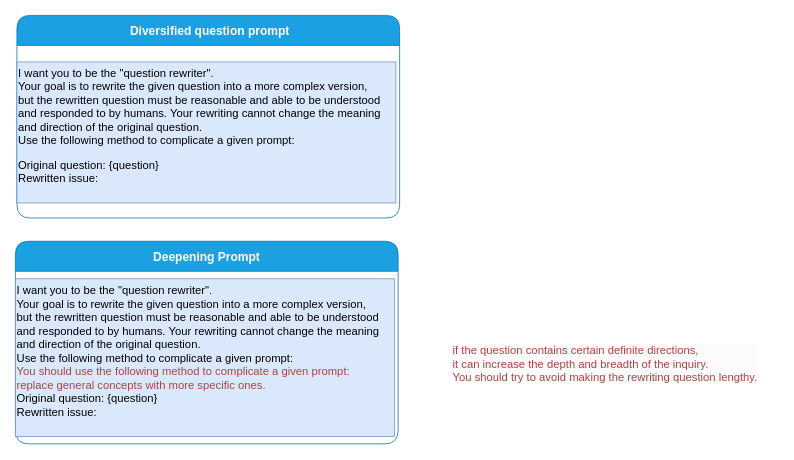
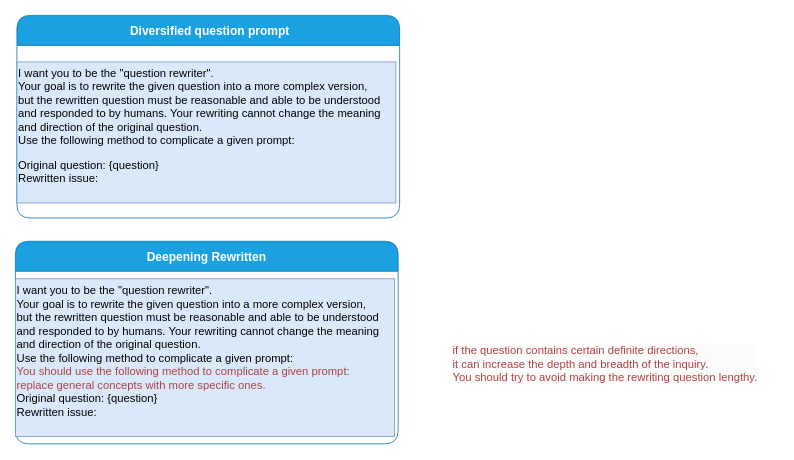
(206, 257) -> (206, 257)
